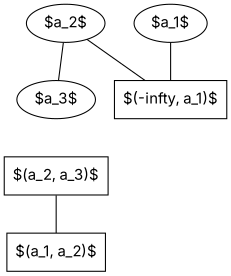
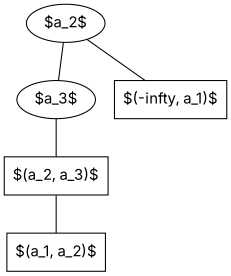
(171, 23) -> none
none -> (56, 138)
